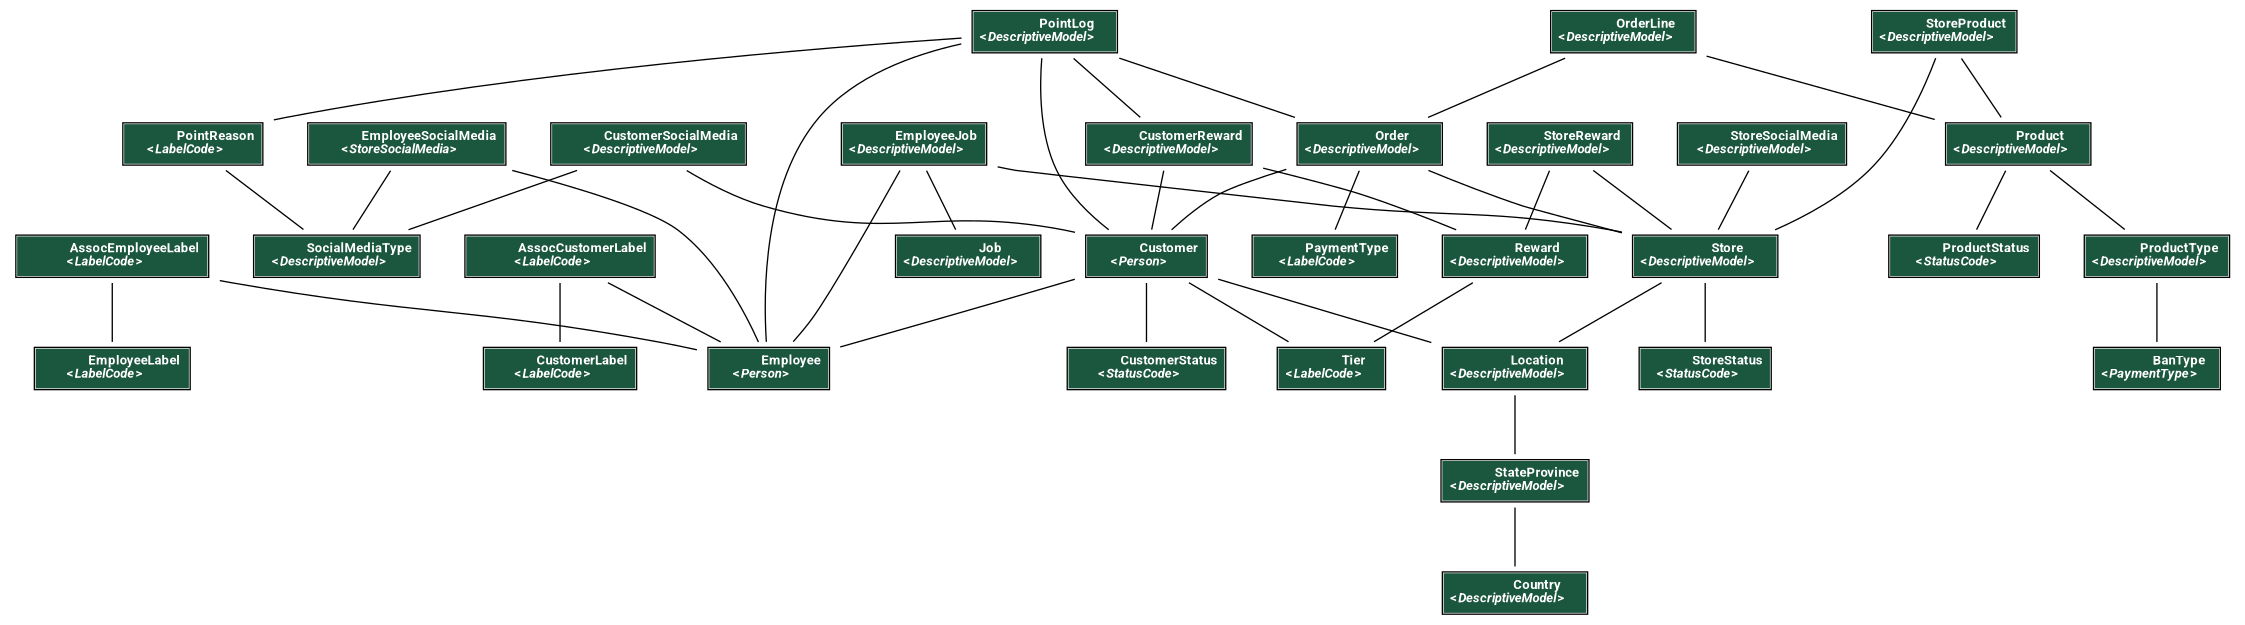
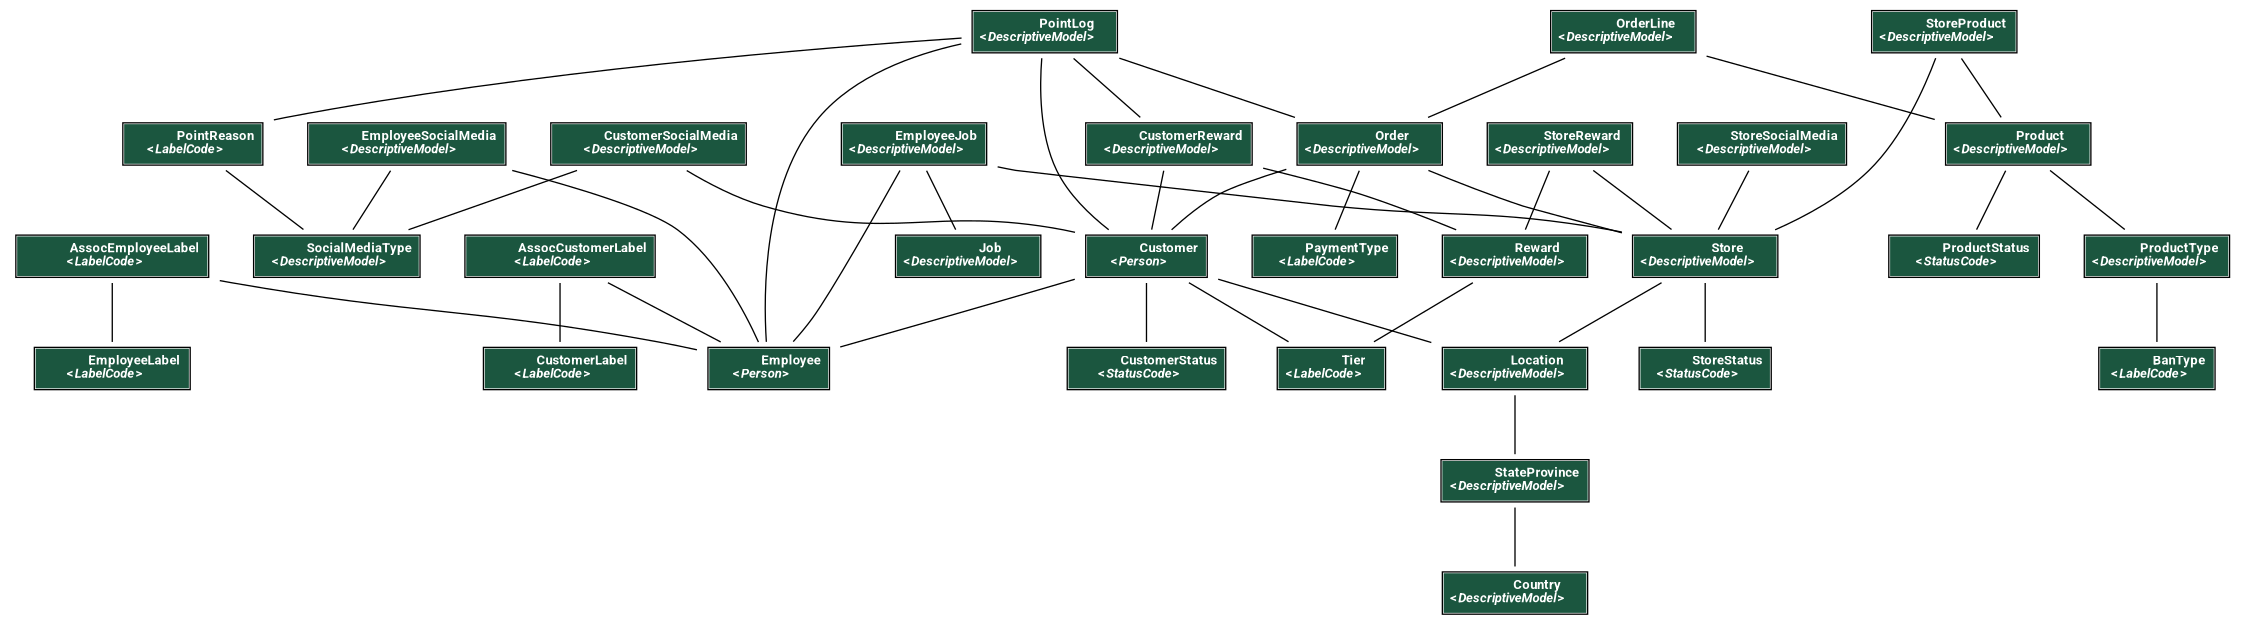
(400, 149) -> (400, 149)
(2150, 374) -> (2150, 374)
